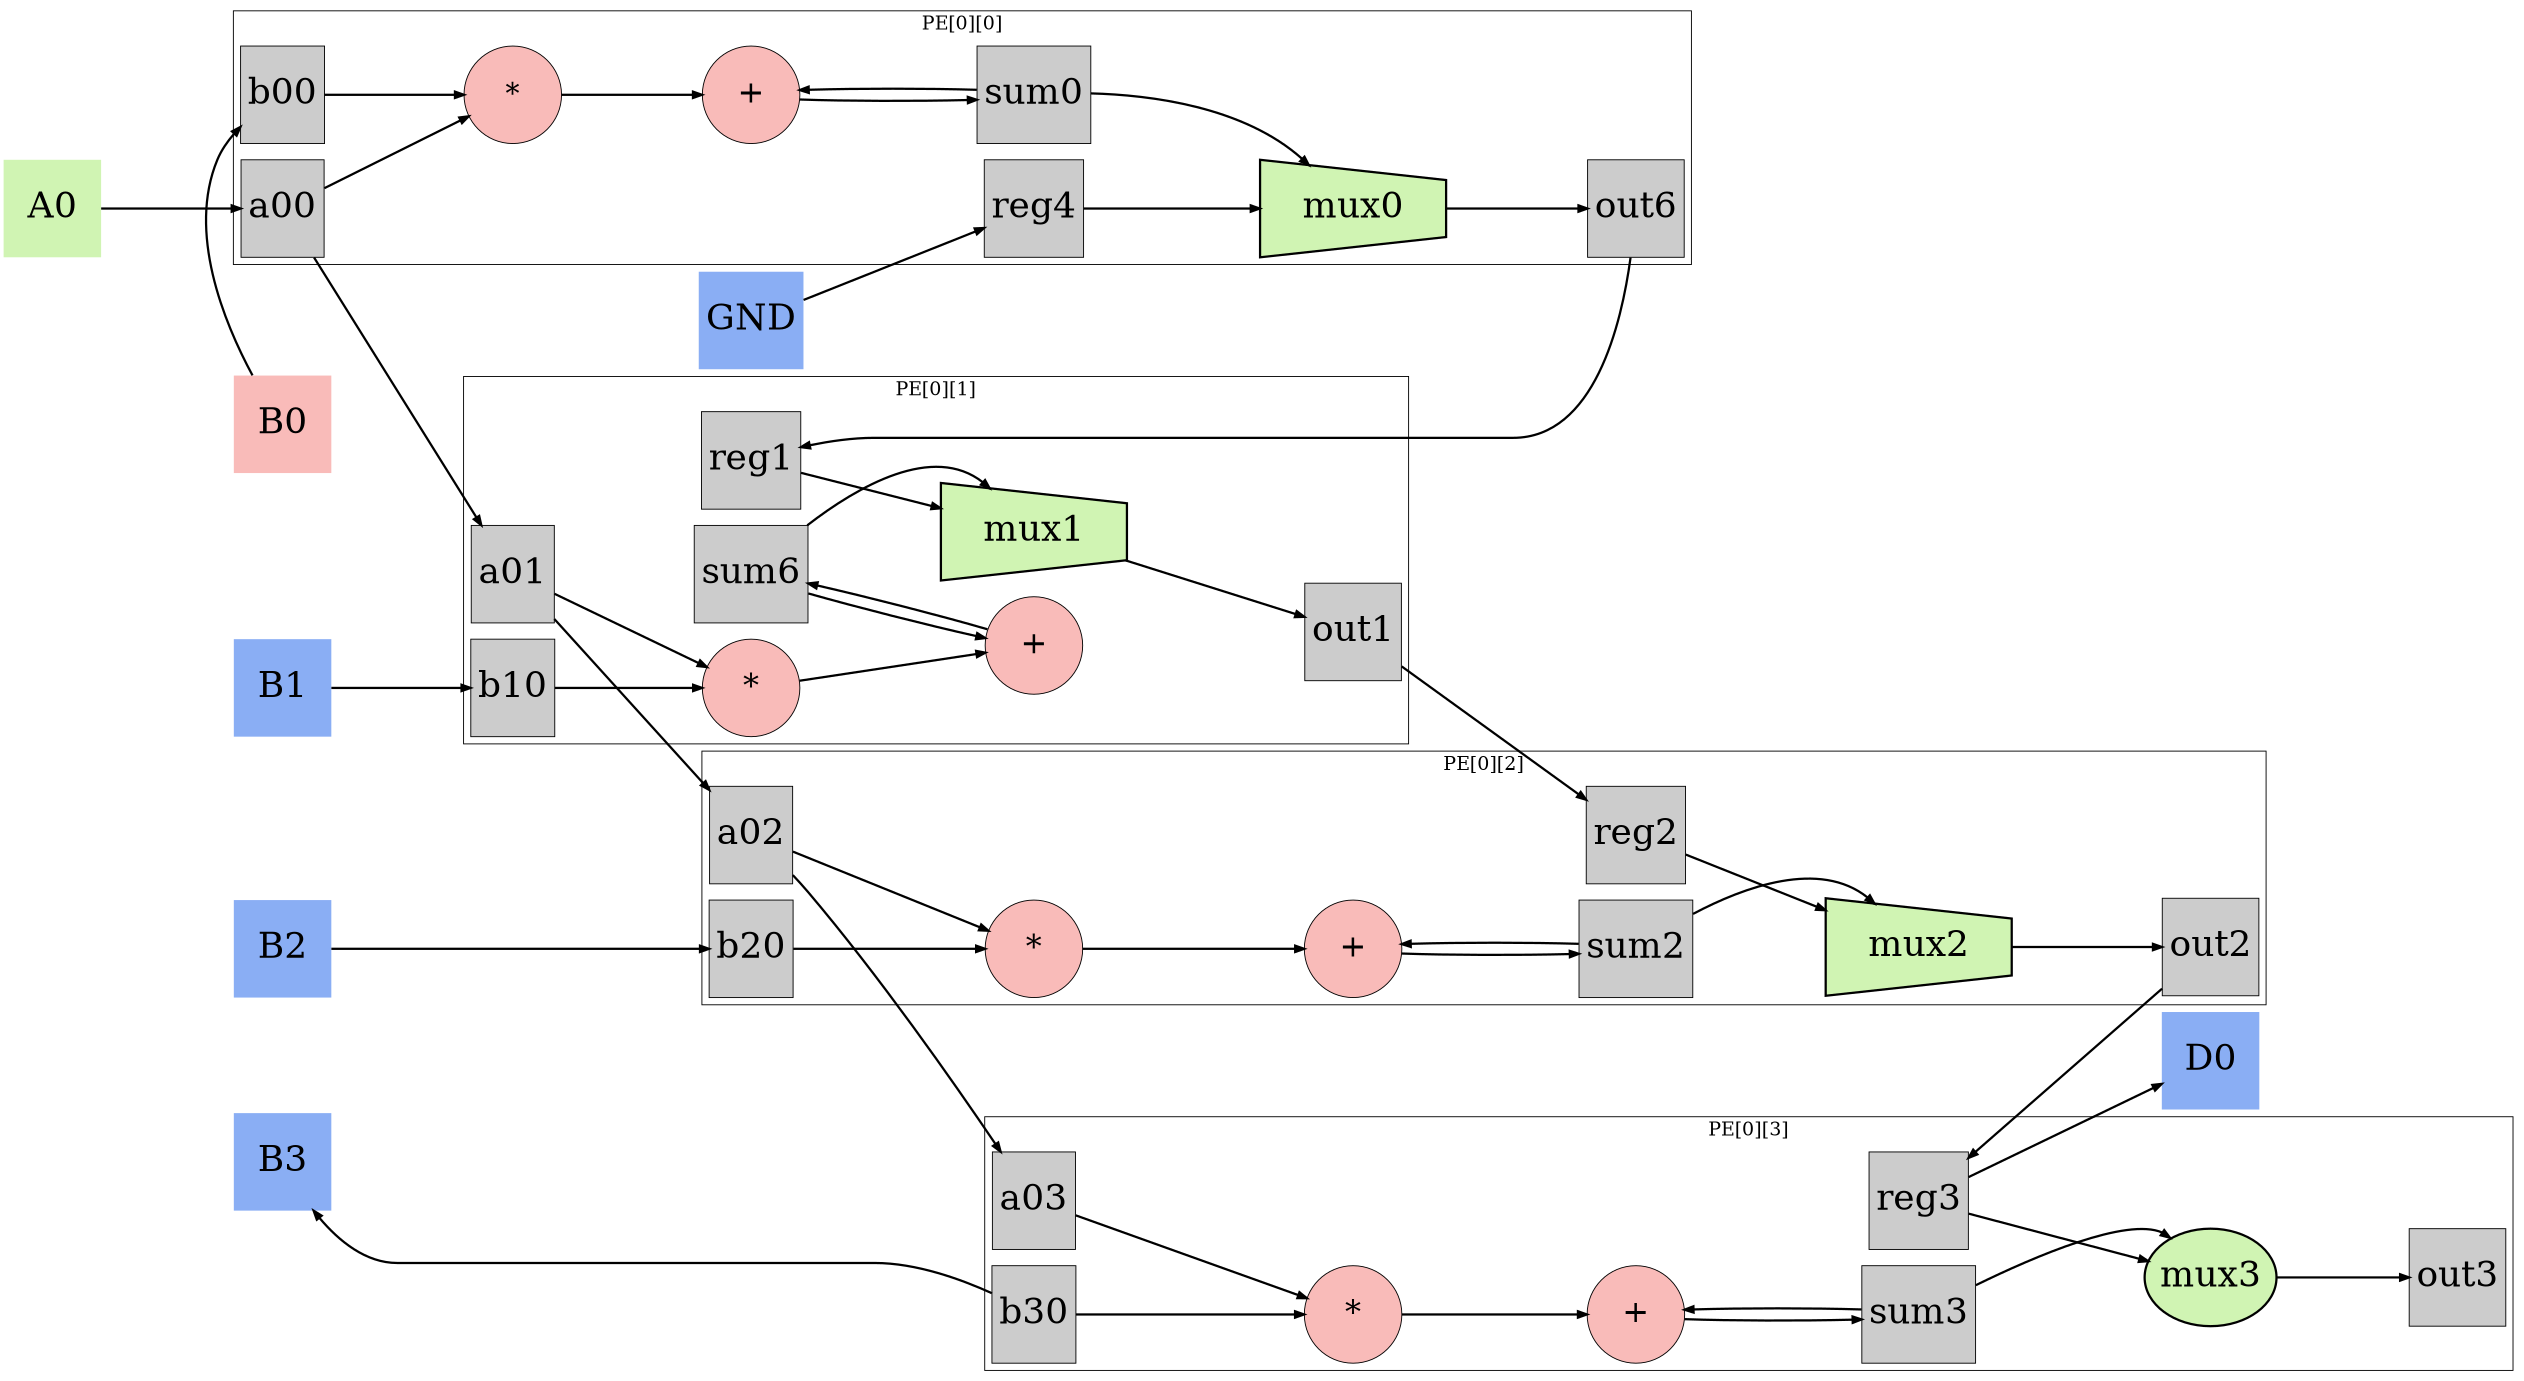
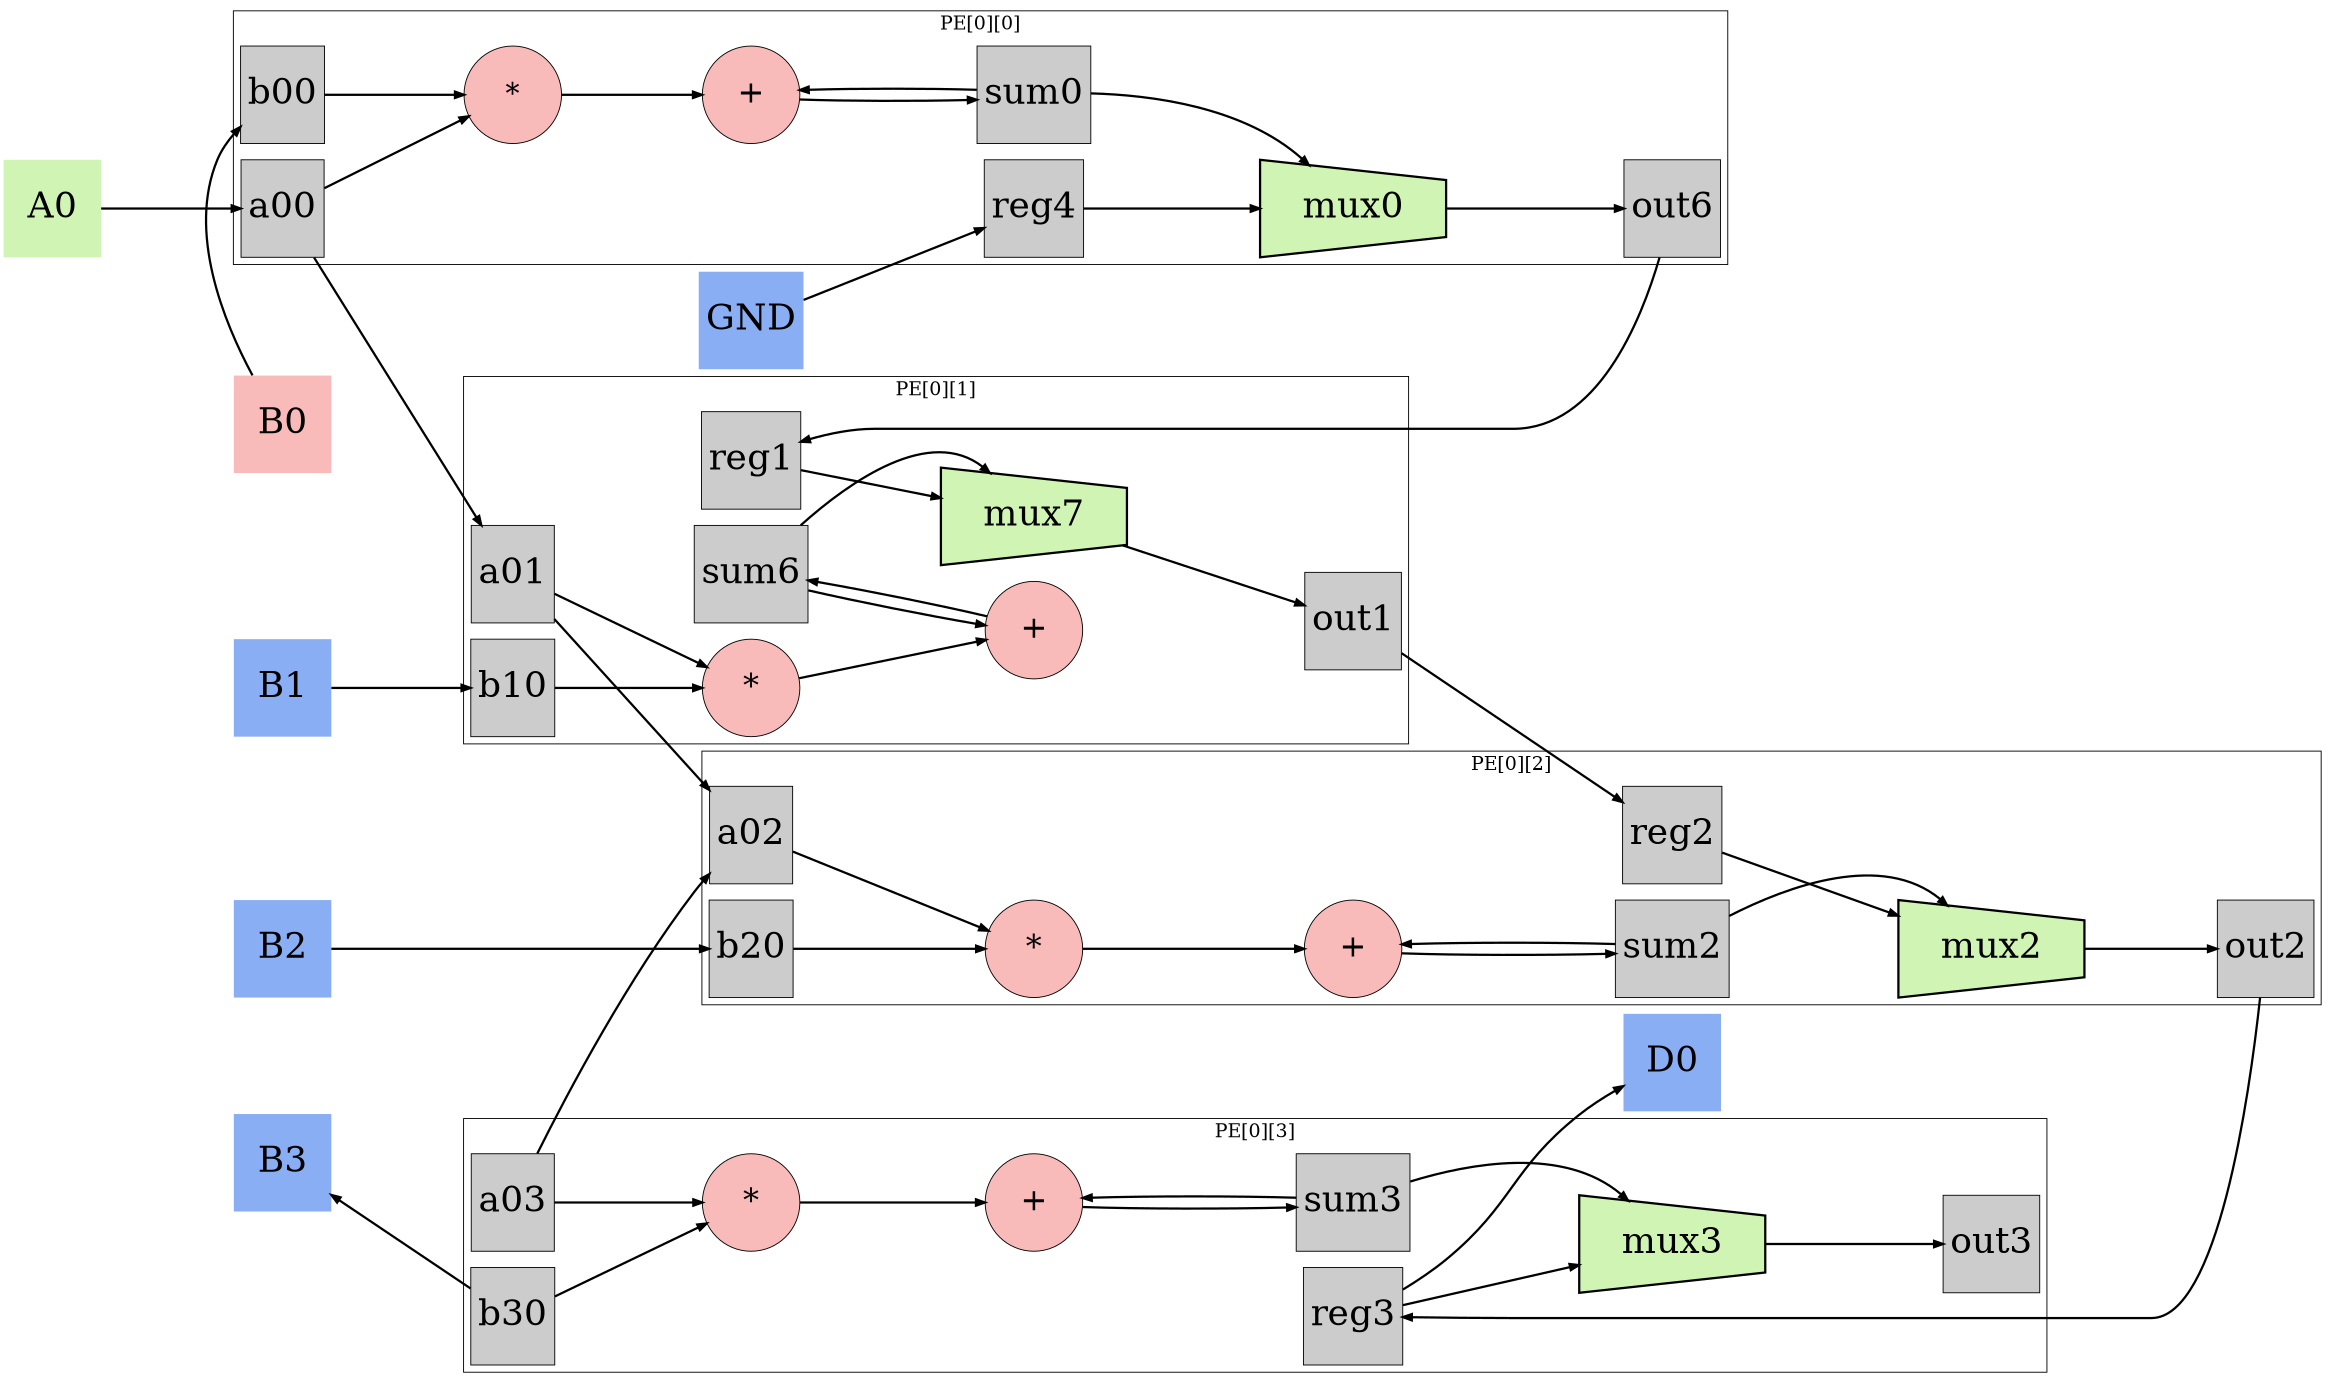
(1034, 532) -> (1034, 516)
(903, 1013) -> (614, 1013)
(2211, 1277) -> (1672, 1244)
